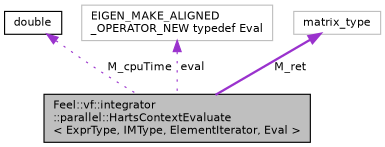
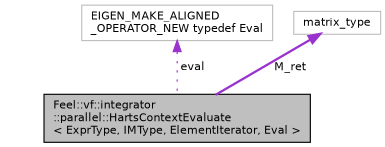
(33, 23) -> none
